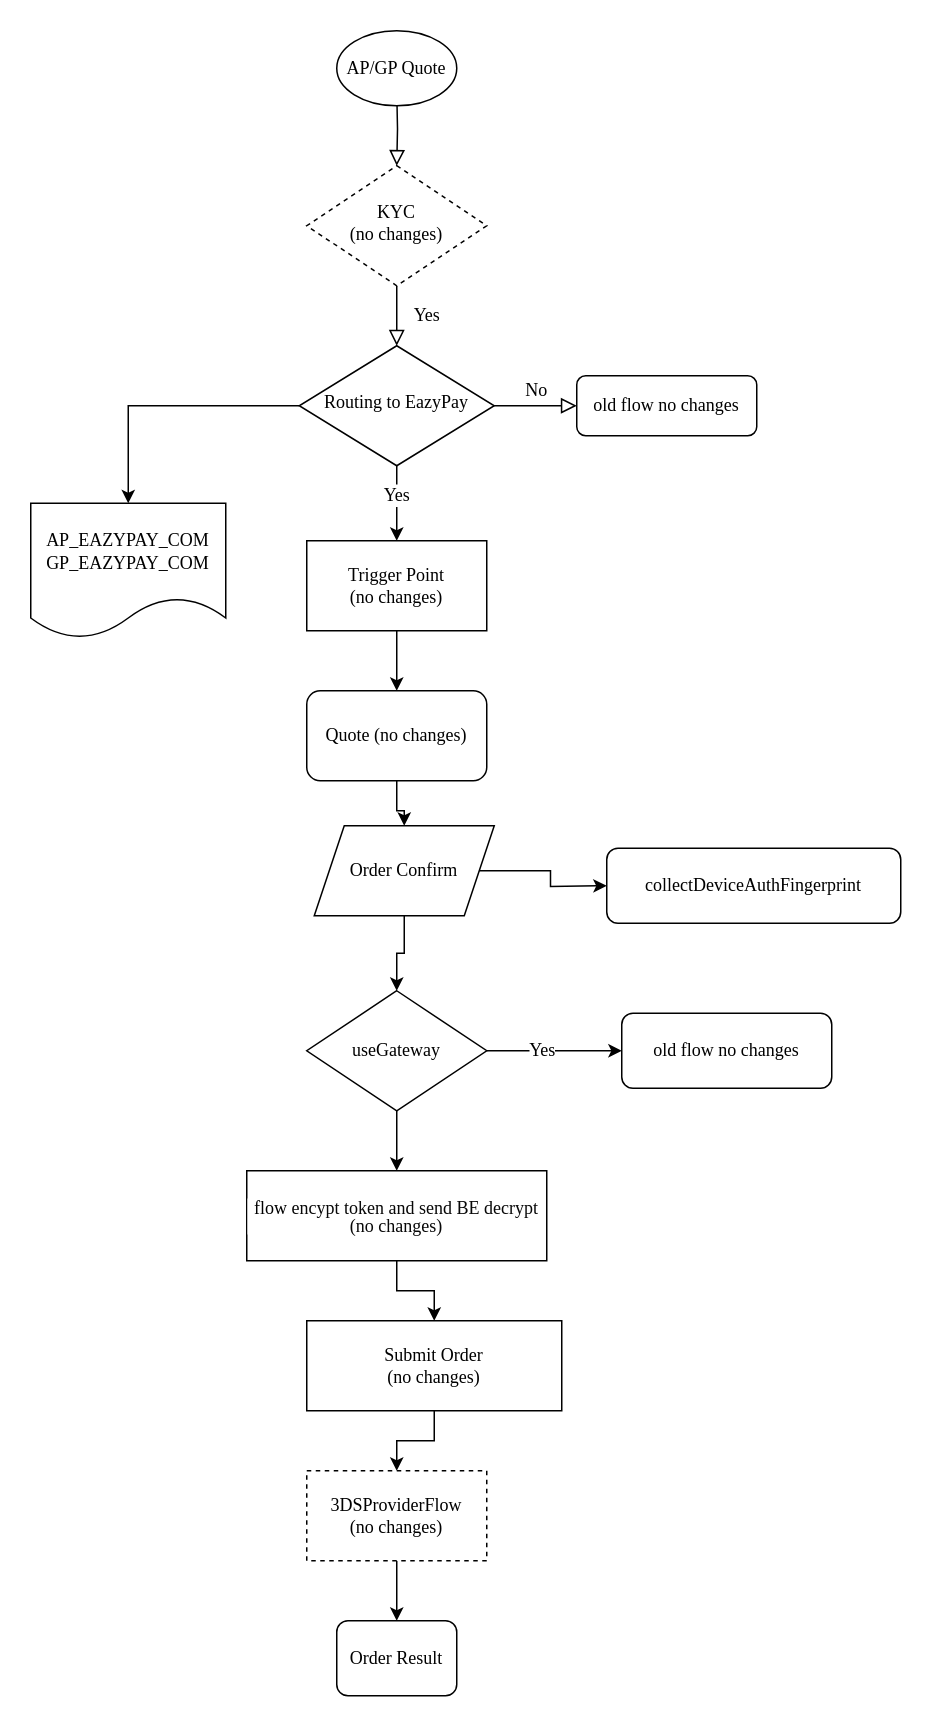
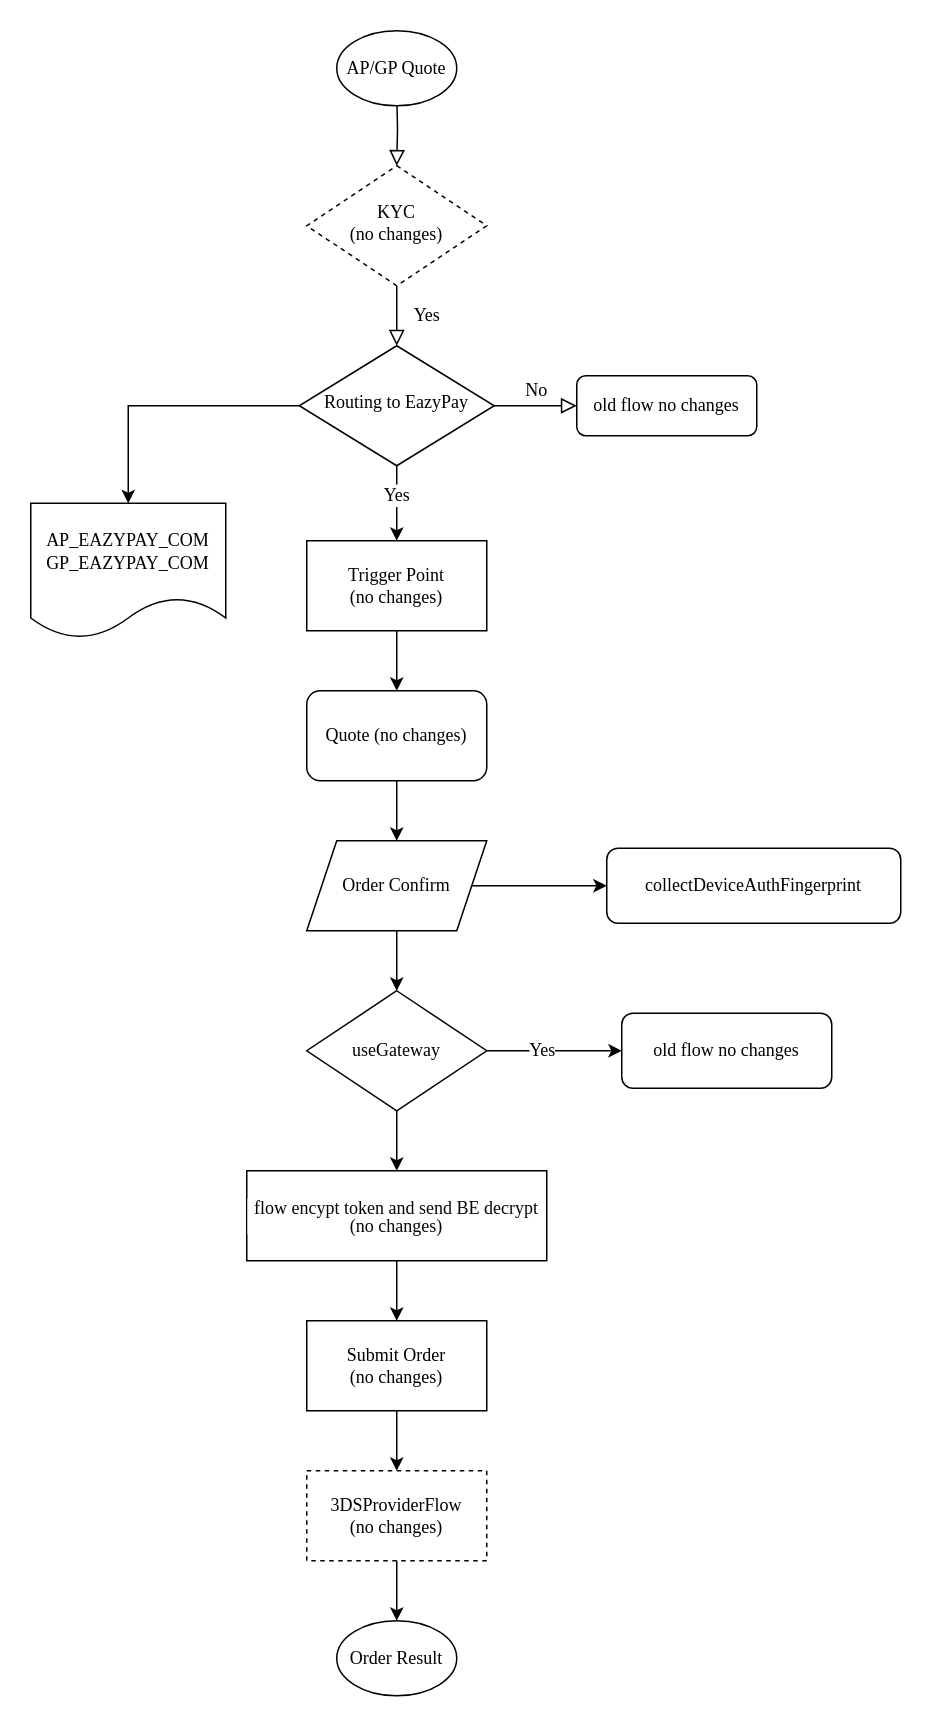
(404, 871) -> (397, 886)
(434, 1366) -> (397, 1366)
(397, 1658) -> (397, 1658)
